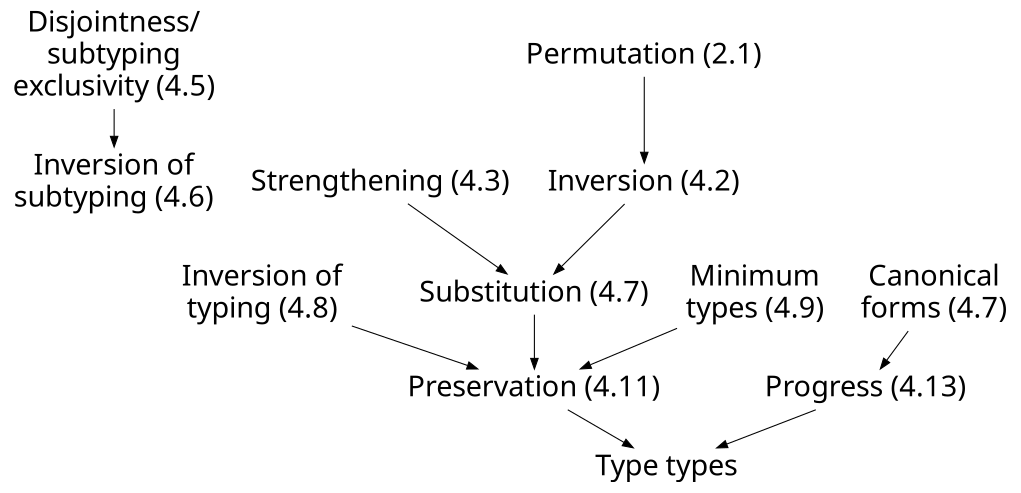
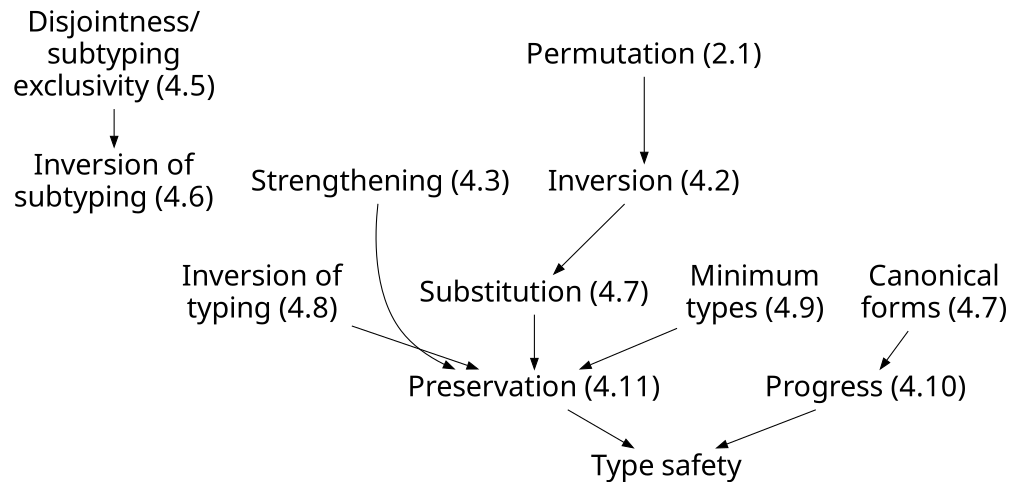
(453, 236) -> (384, 297)
(866, 389) -> (866, 389)
(667, 468) -> (667, 468)
